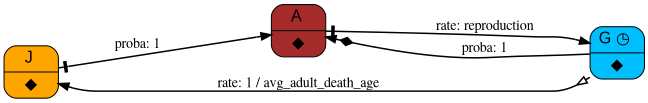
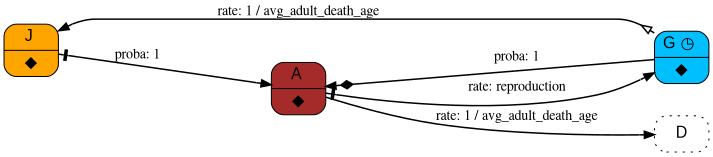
none -> (682, 134)
